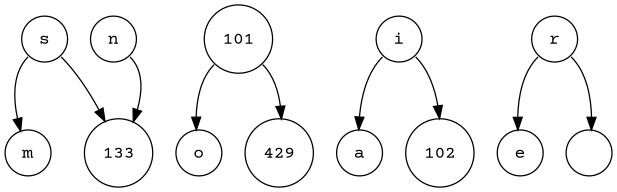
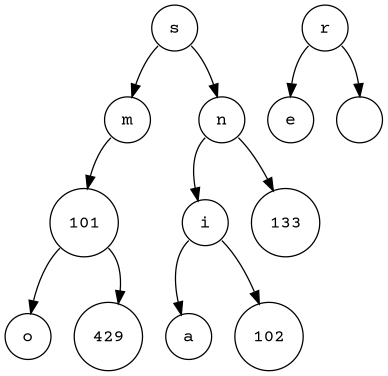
(82, 82) -> (205, 64)
none -> (98, 156)
none -> (194, 162)
